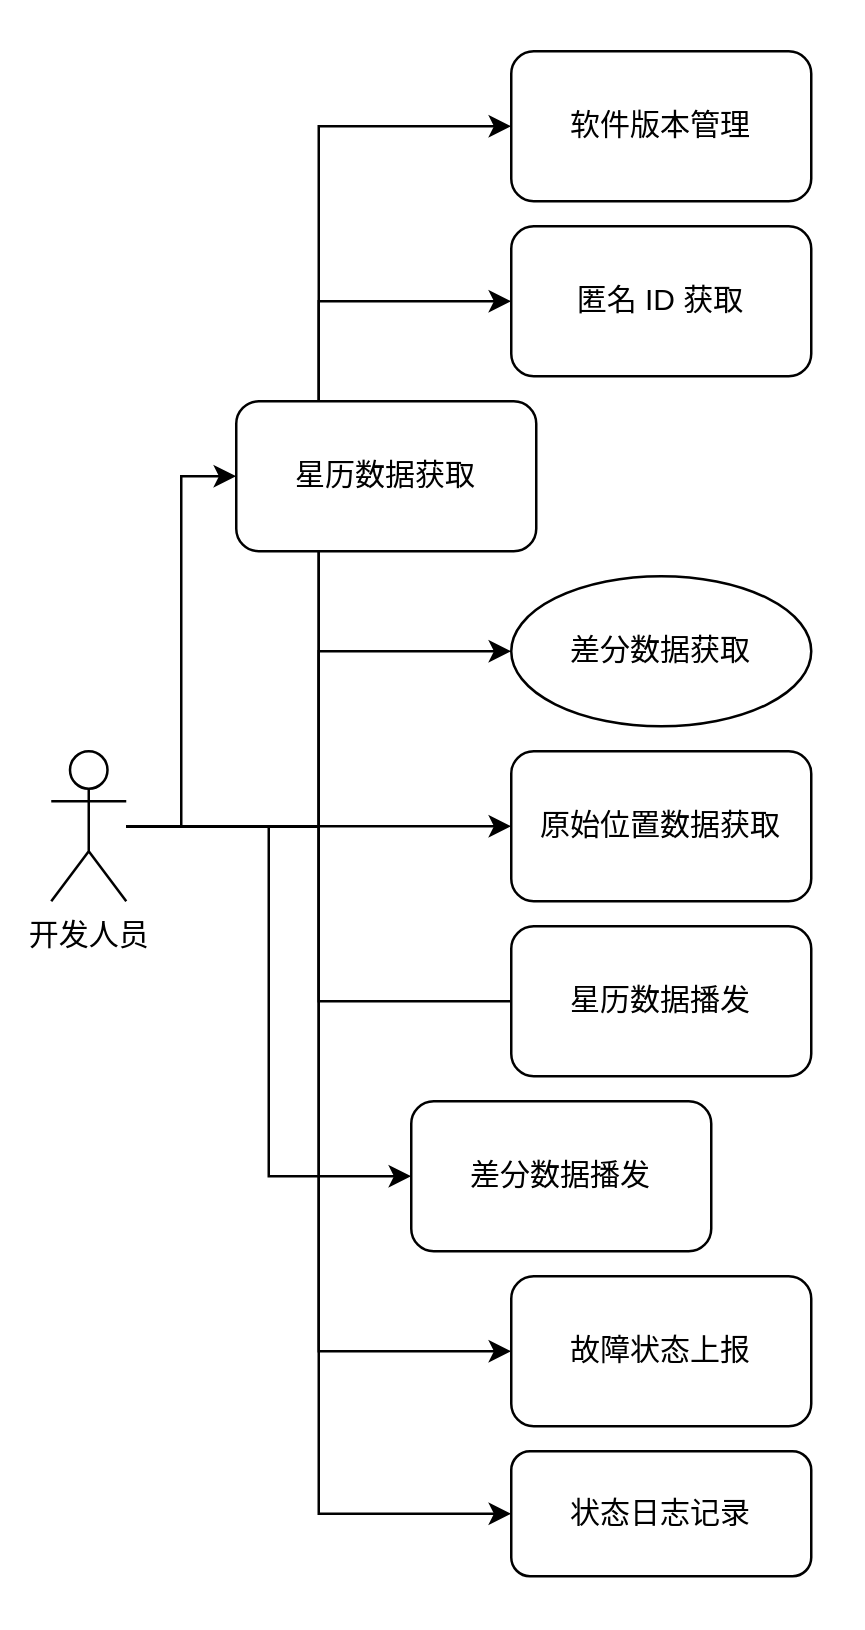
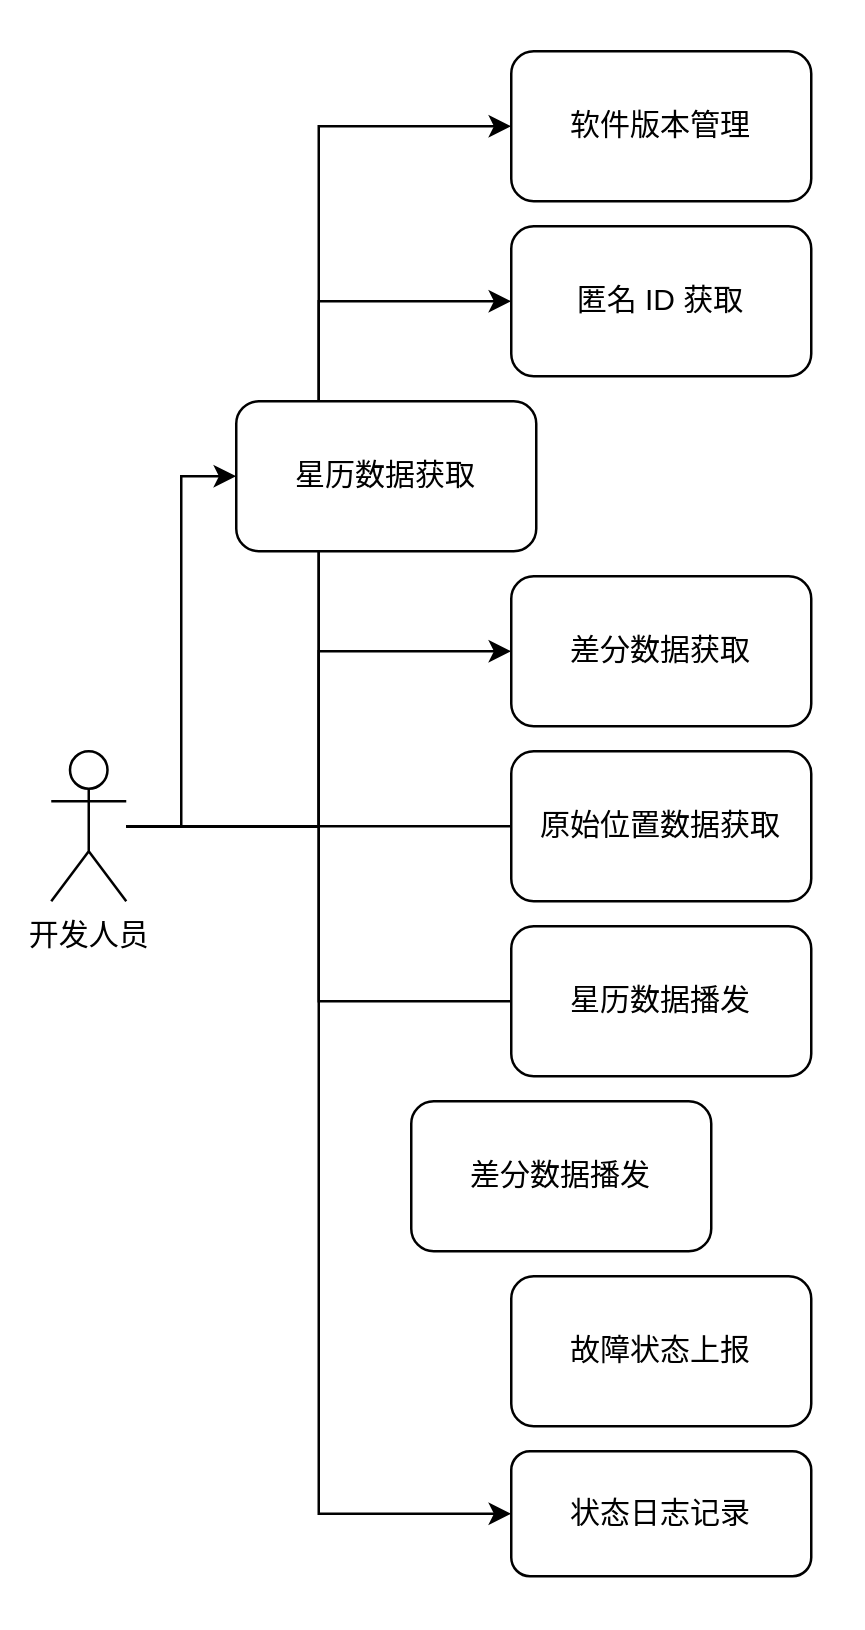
(661, 651) -> (661, 651)
(493, 826) -> (500, 826)
(269, 1026) -> none
(409, 1351) -> none
